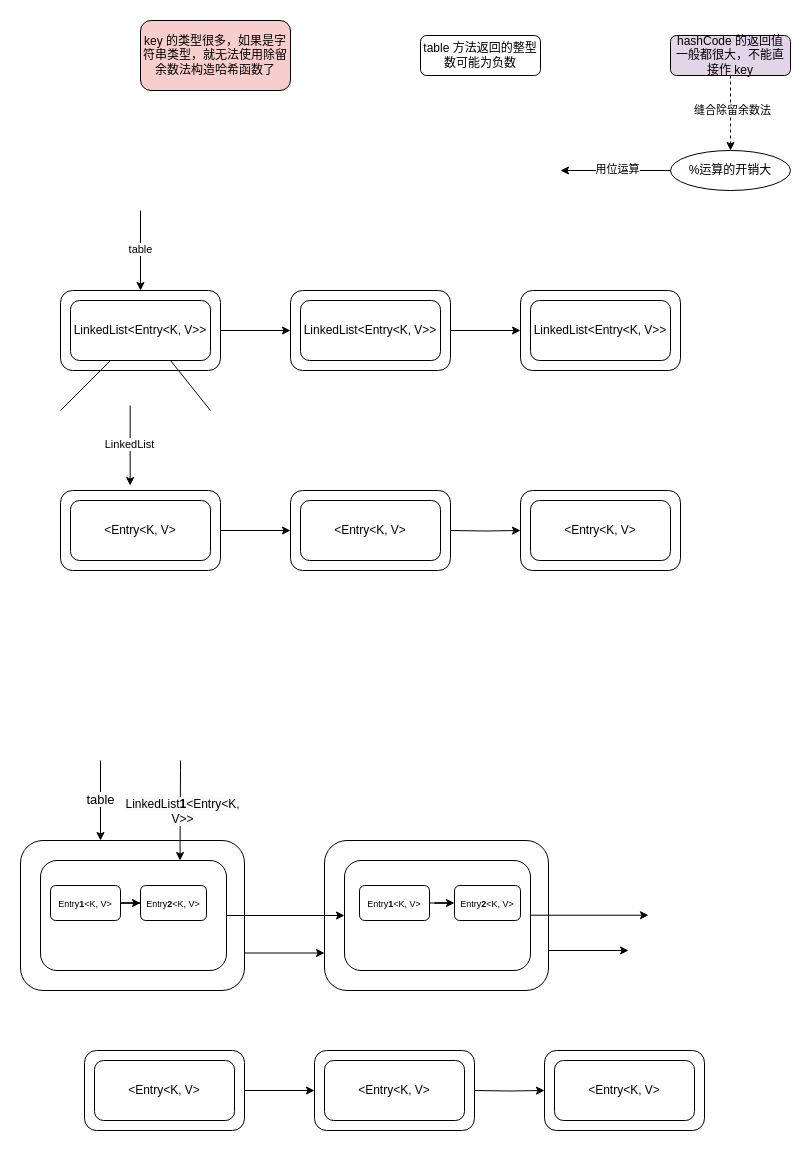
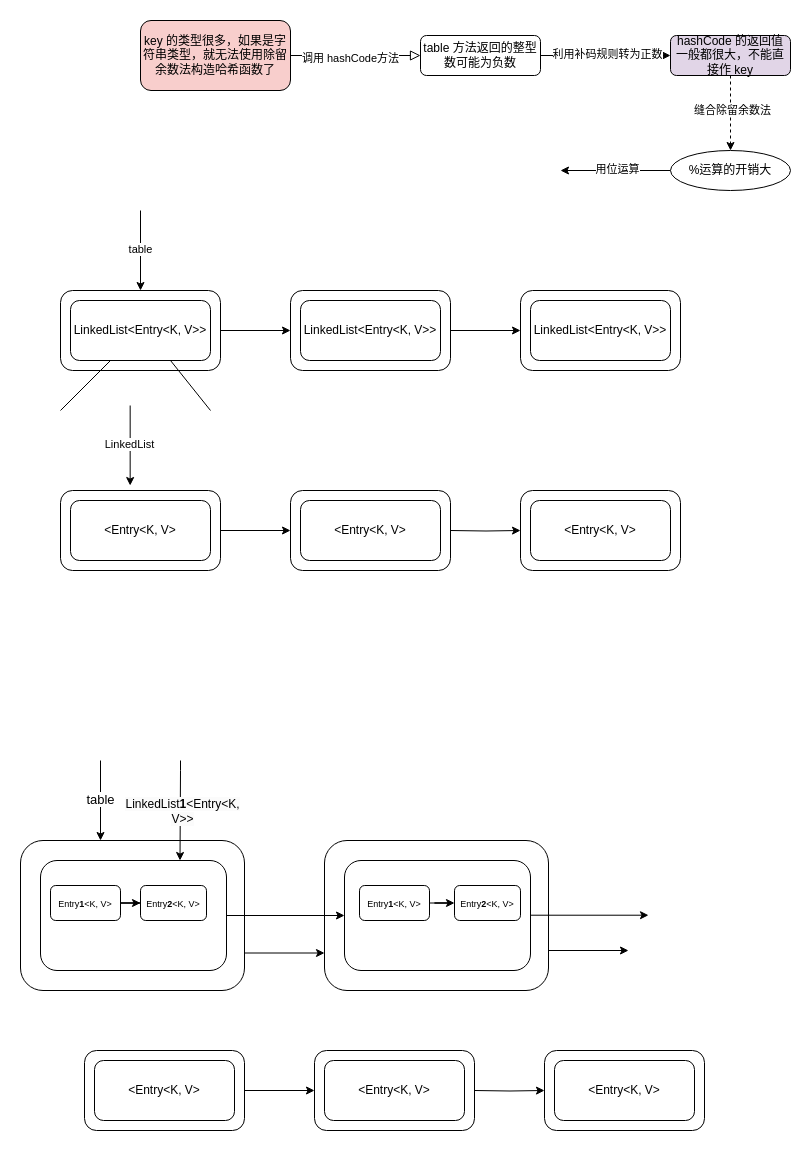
none -> (350, 56)
none -> (602, 56)
